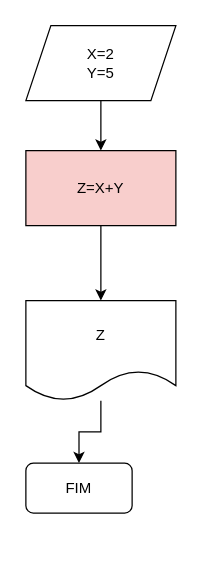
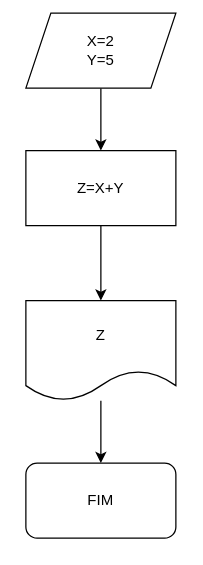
(101, 63) -> (101, 51)
(101, 188) -> (101, 188)
(79, 488) -> (101, 501)
